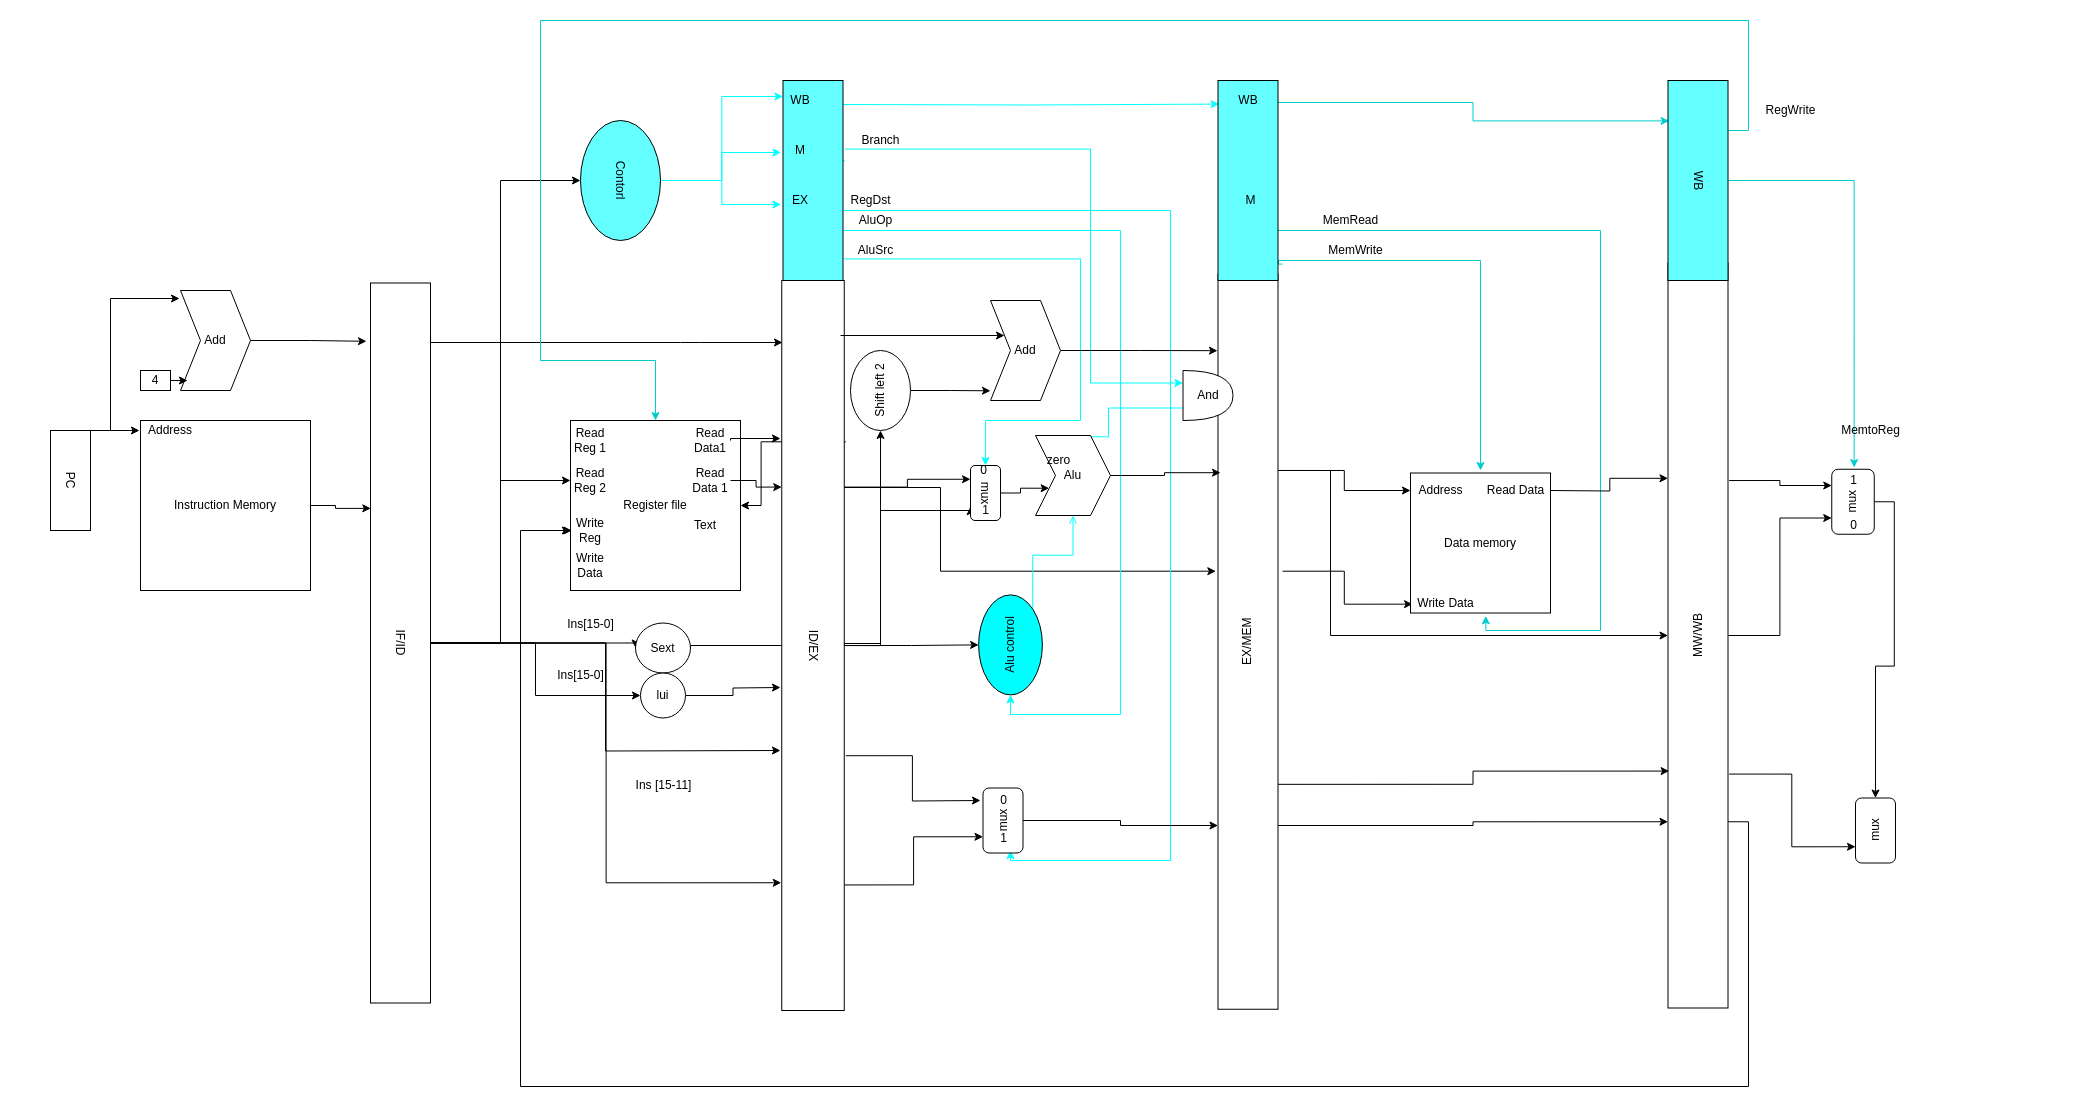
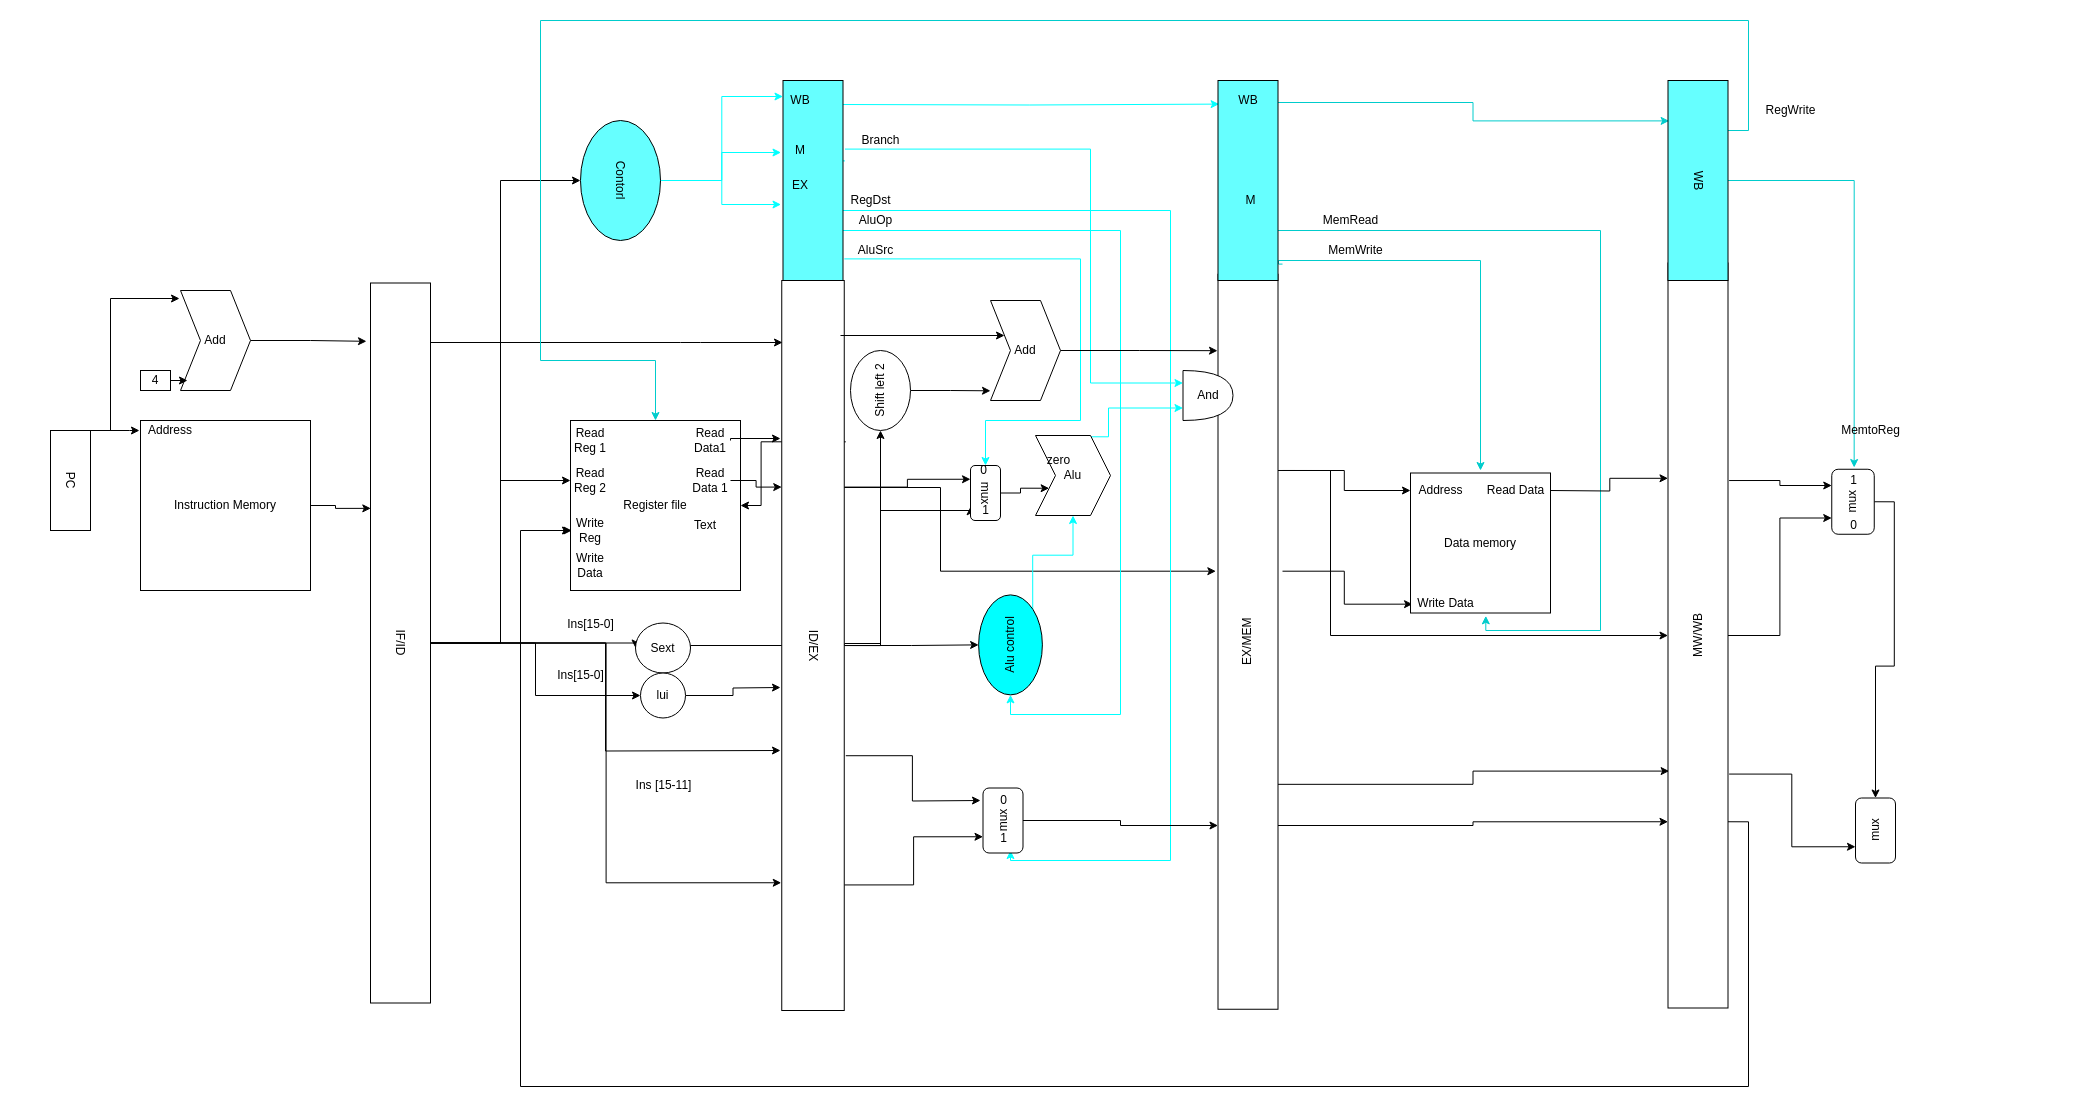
(801, 201) -> (801, 186)
(1177, 408) -> (1175, 408)
(1163, 476) -> none
(1073, 522) -> (1073, 524)
